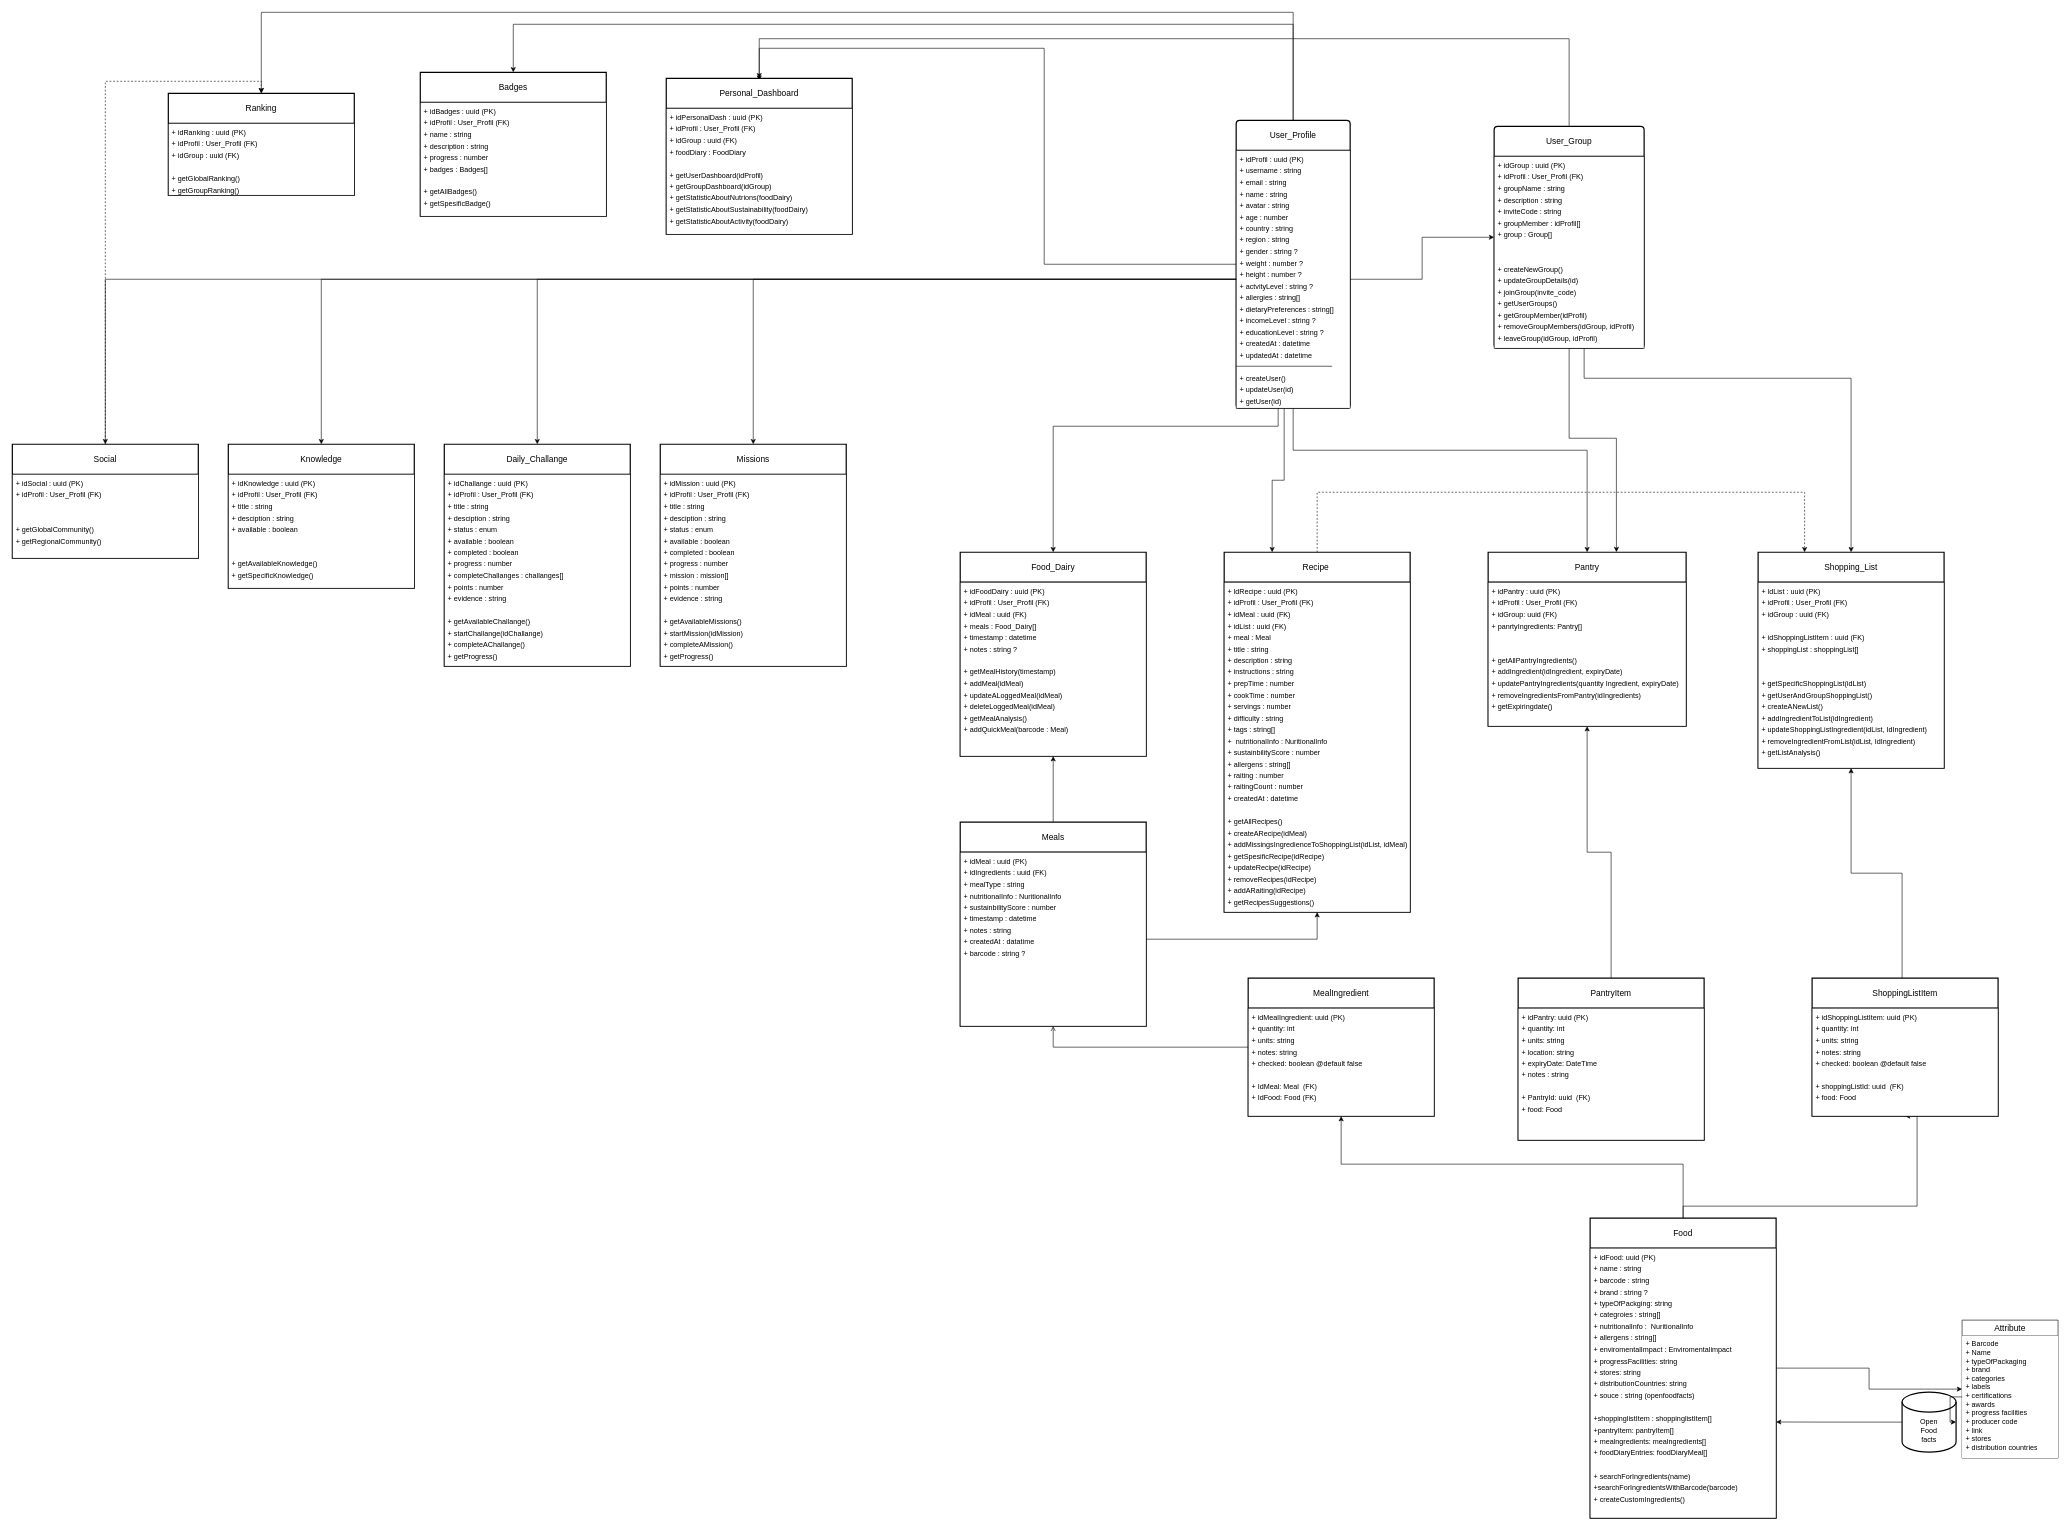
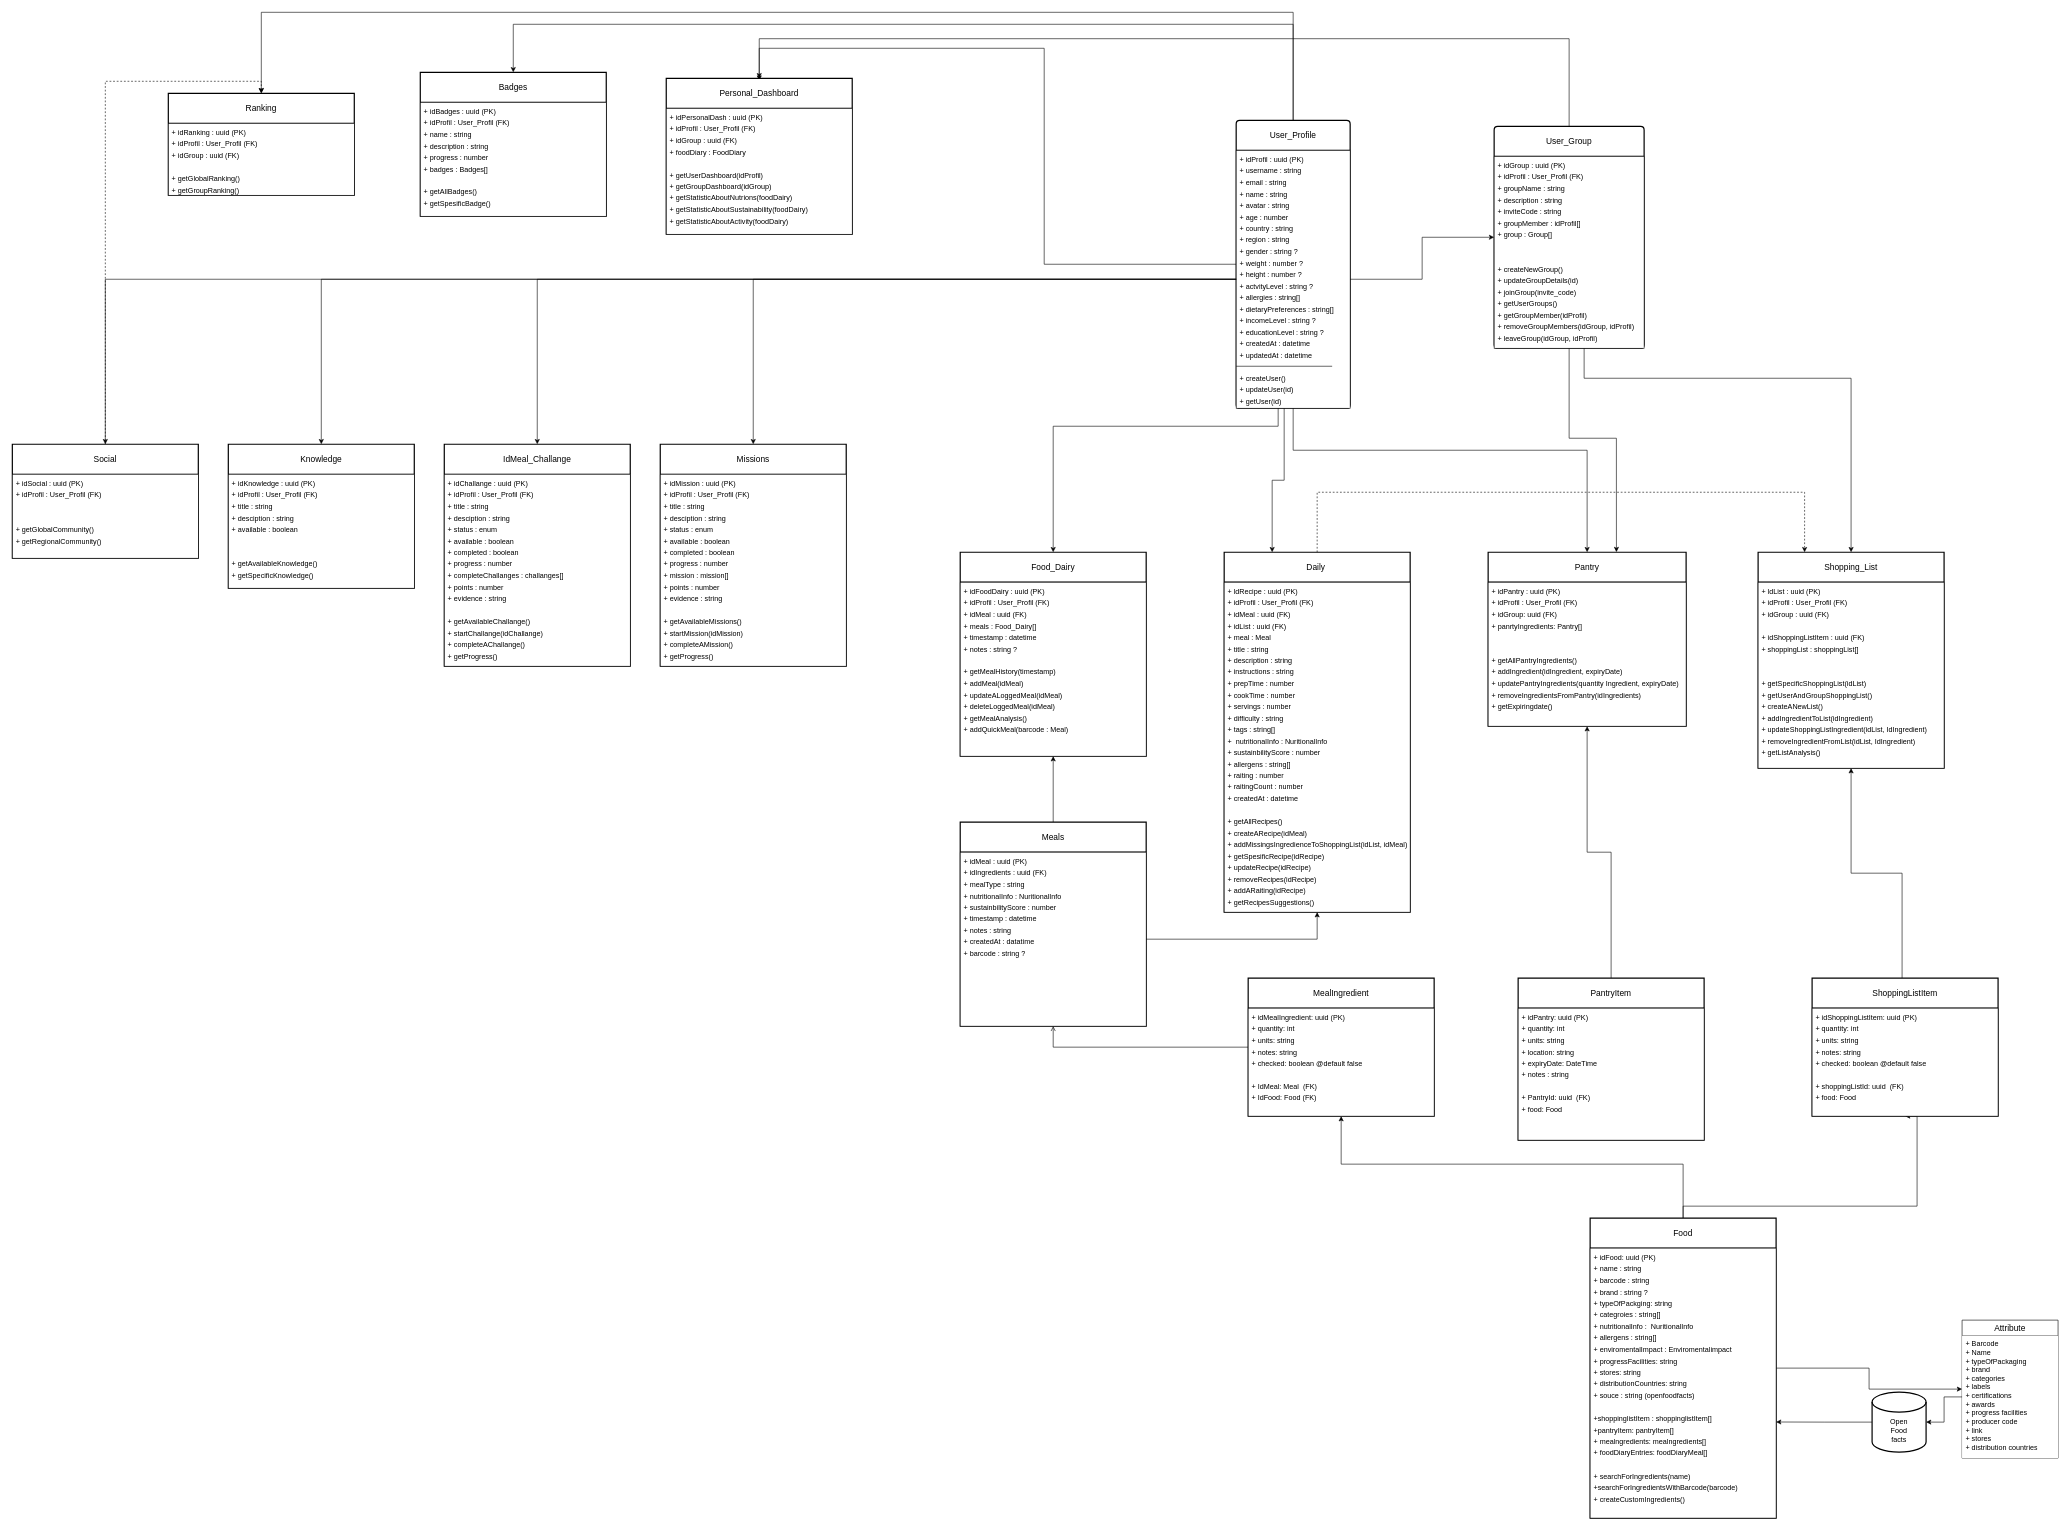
(537, 459) -> (537, 459)
(1317, 567) -> (1317, 567)
(1929, 1422) -> (1899, 1422)
